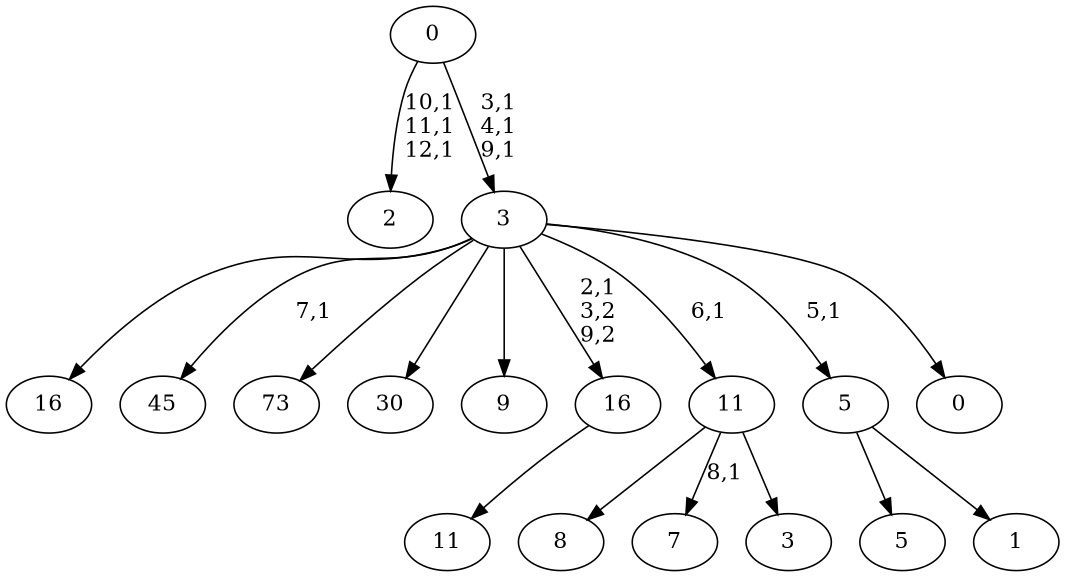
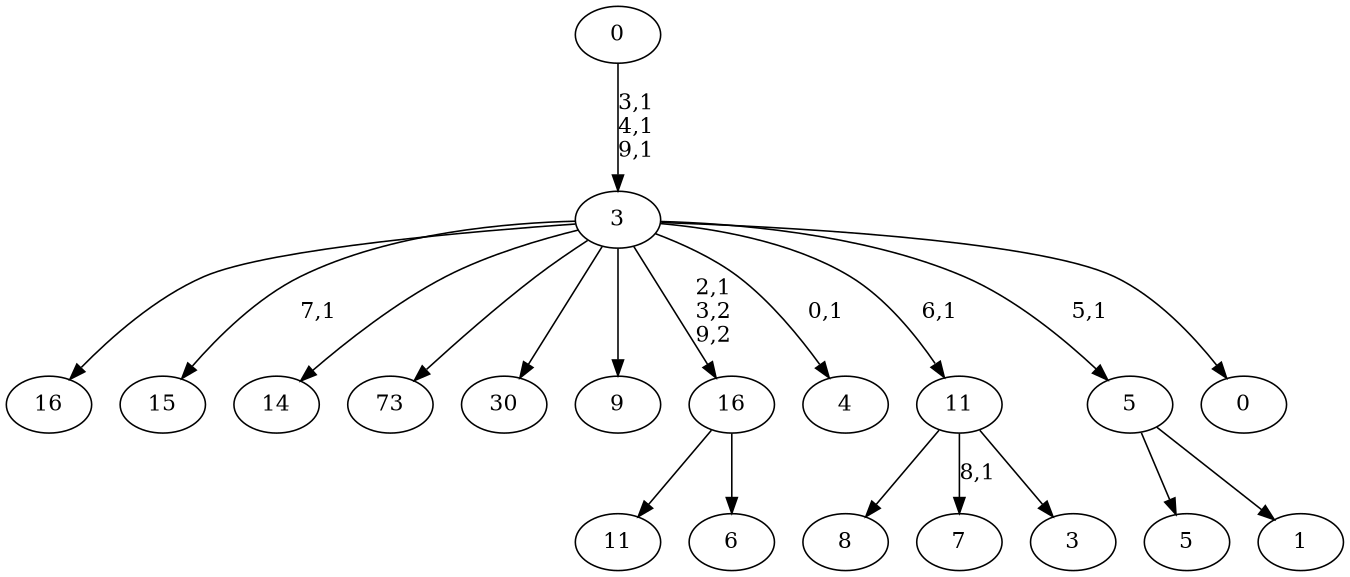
(390, 220) -> none
(163, 405) -> (163, 405)
none -> (277, 405)
none -> (846, 405)
none -> (732, 542)
